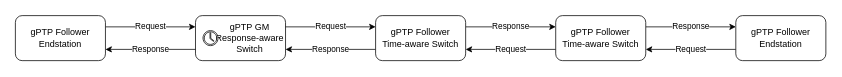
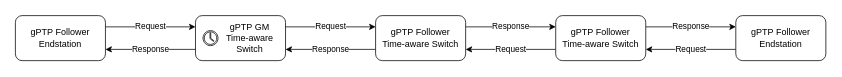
(250, 38) -> (250, 38)
